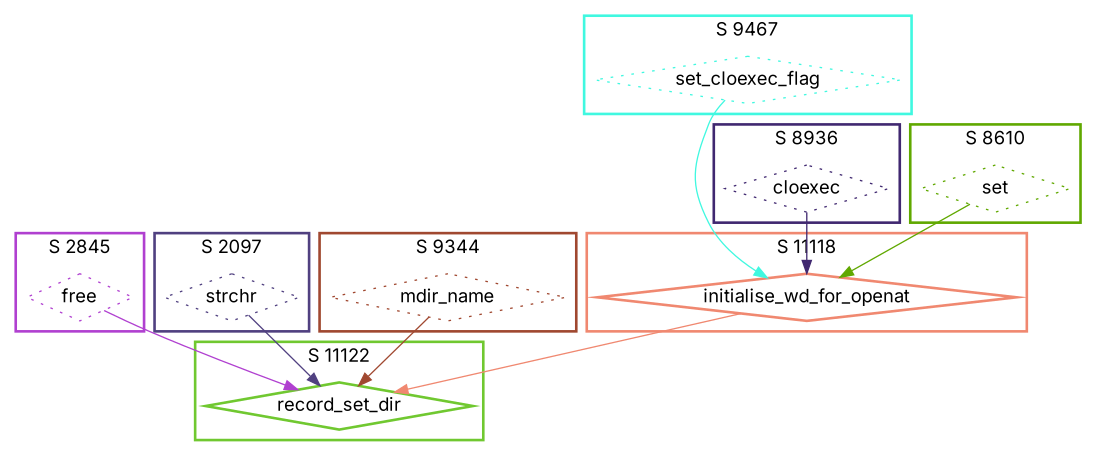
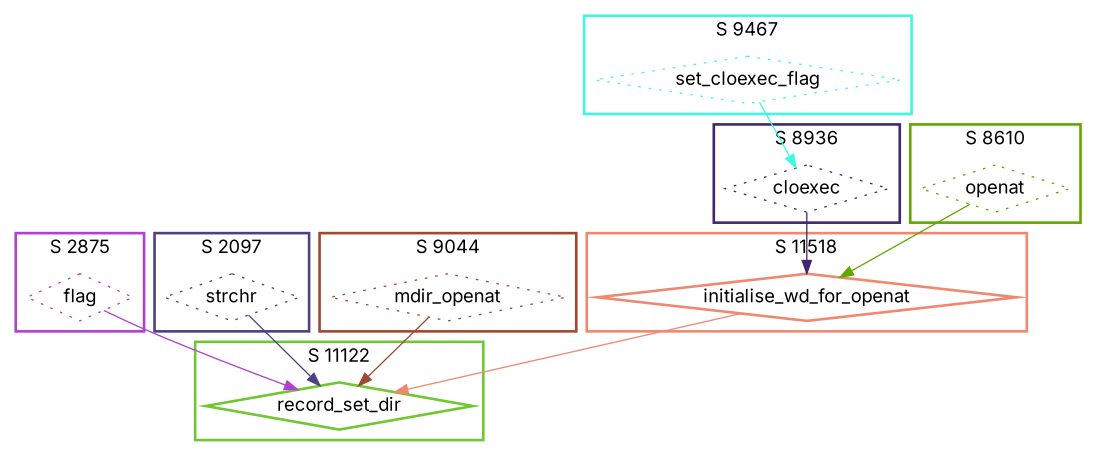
(995, 189) -> (995, 189)
(697, 193) -> (777, 133)
(80, 248) -> (80, 248)
(448, 248) -> (448, 248)
(807, 248) -> (807, 248)
(80, 297) -> (80, 297)
(448, 297) -> (448, 297)
